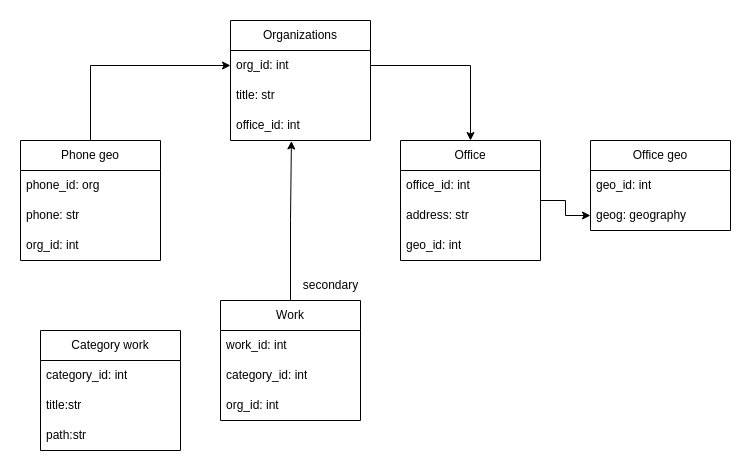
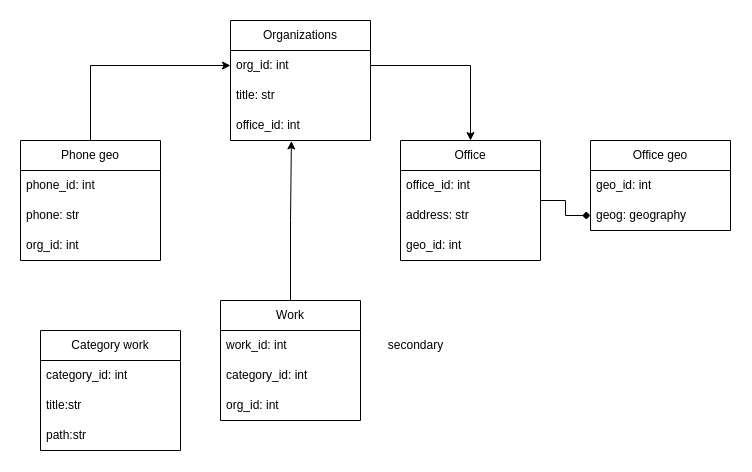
(66, 186) -> (64, 186)
(582, 216) -> (581, 216)
(331, 286) -> (416, 346)
